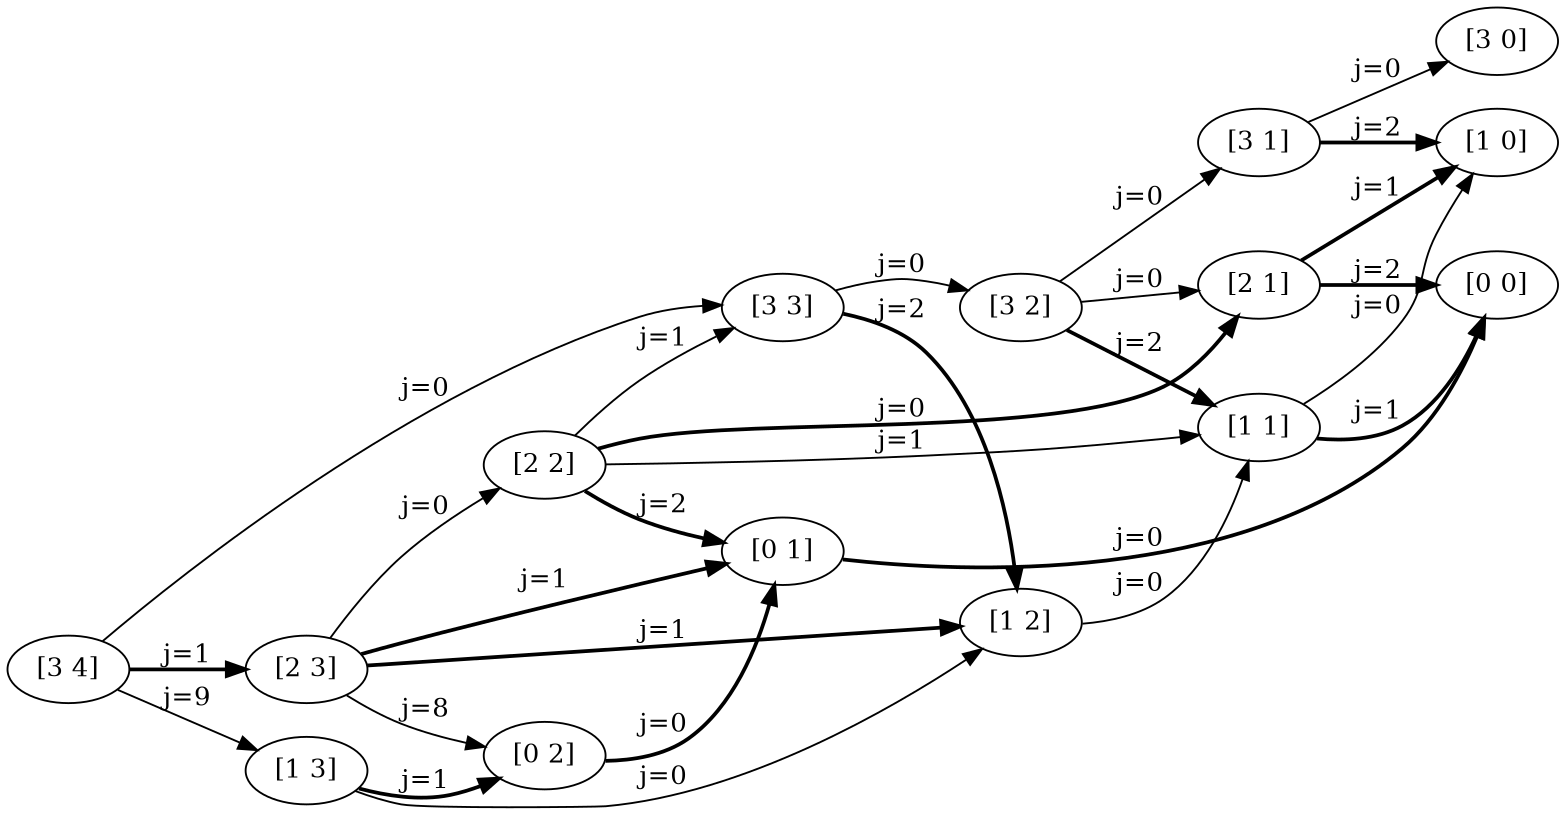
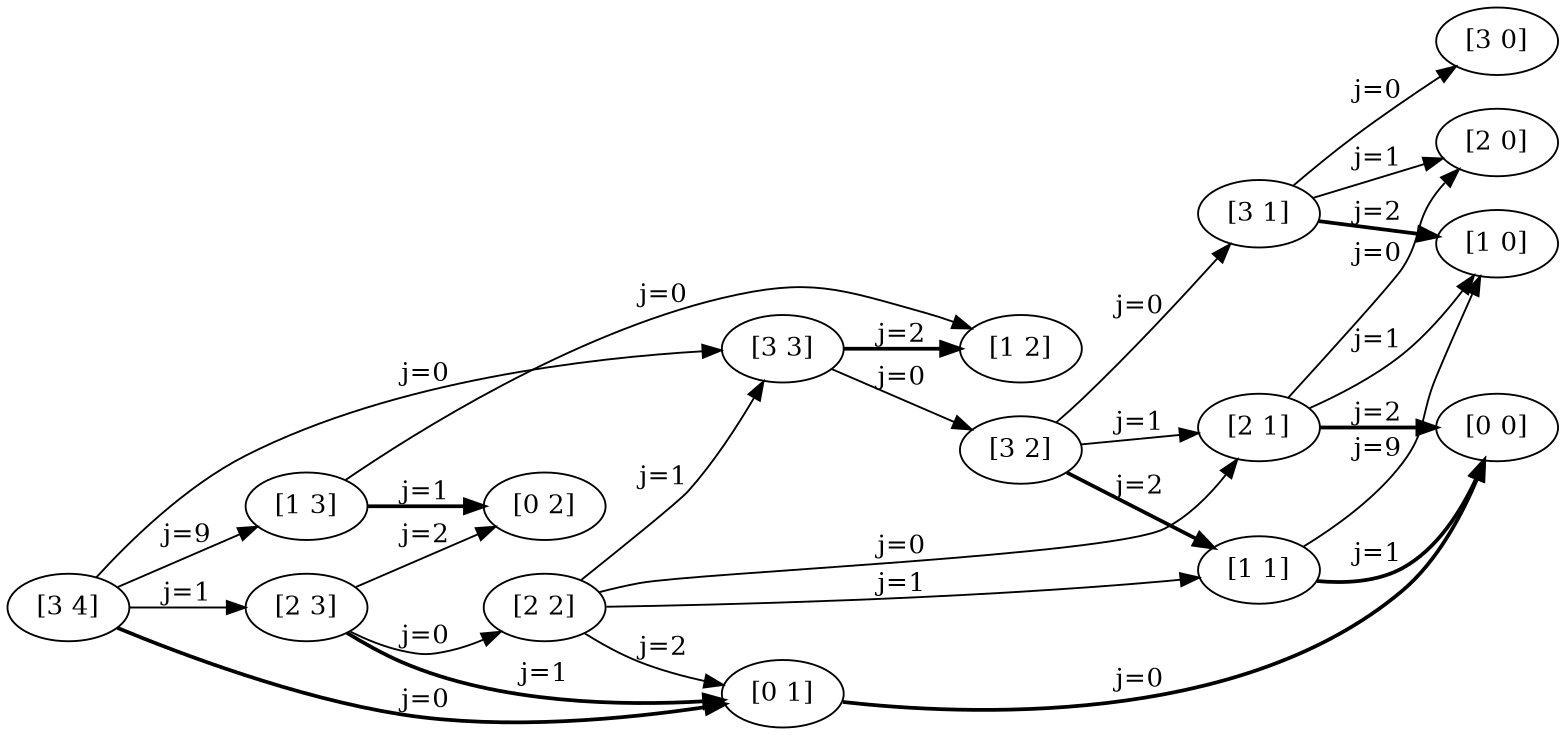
none -> (1497, 142)
(1370, 219) -> (1395, 360)
(1140, 280) -> (1140, 423)
(1378, 307) -> (1378, 449)
(924, 423) -> (923, 560)
(643, 521) -> (643, 663)
(1186, 579) -> none
(654, 647) -> none
(178, 669) -> (178, 608)
(426, 710) -> (426, 535)
(715, 714) -> (405, 715)
